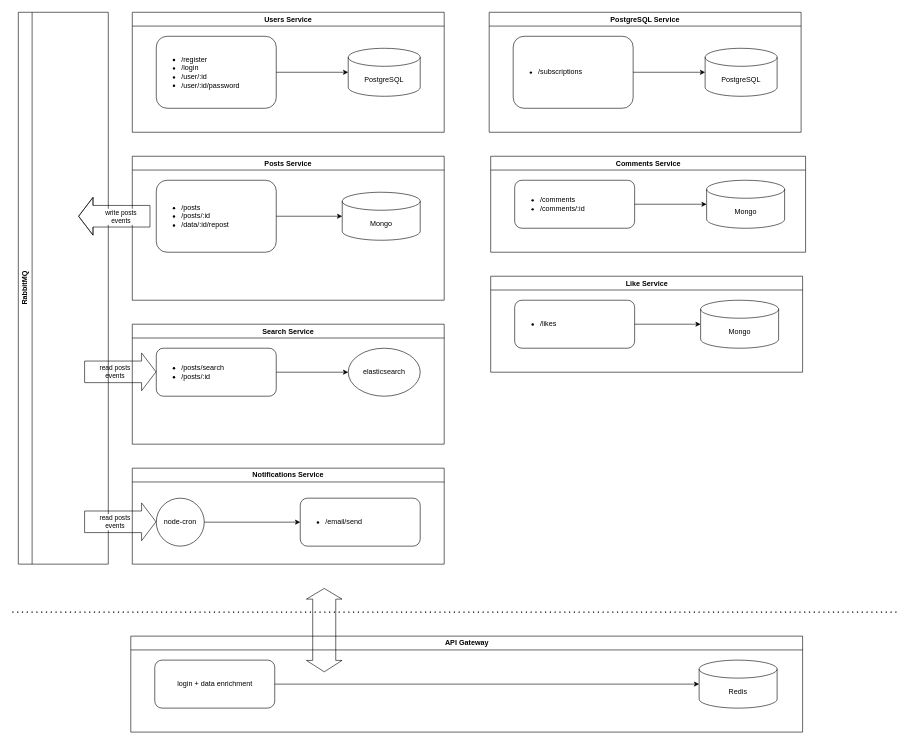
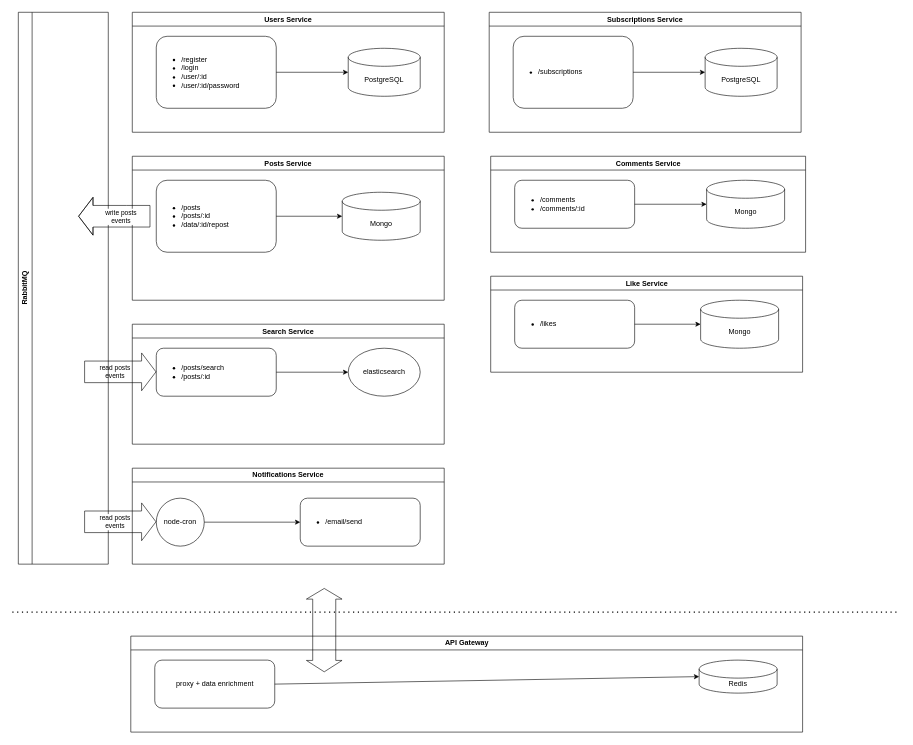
(645, 20) -> (645, 20)
(215, 684) -> (215, 684)
(738, 684) -> (738, 677)
